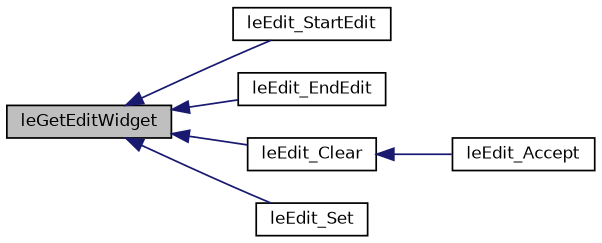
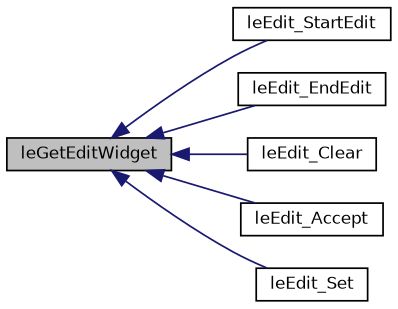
(423, 154) -> (209, 189)
